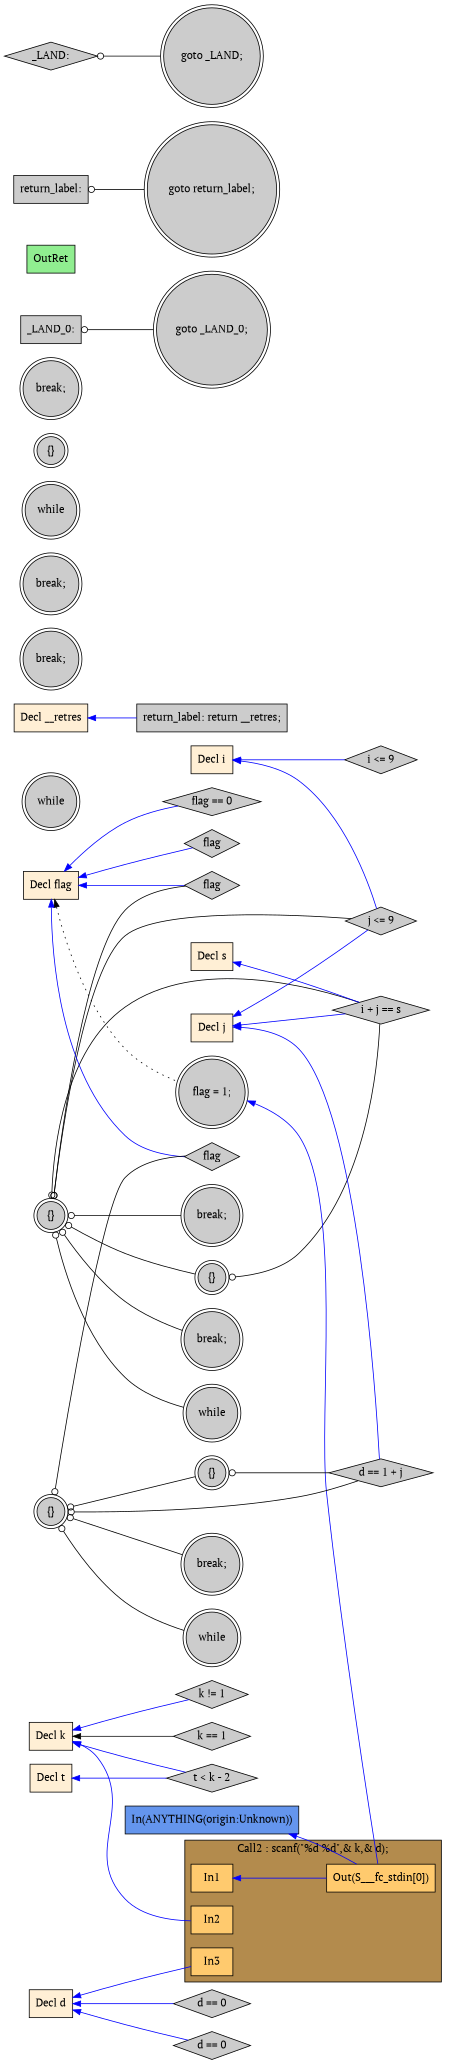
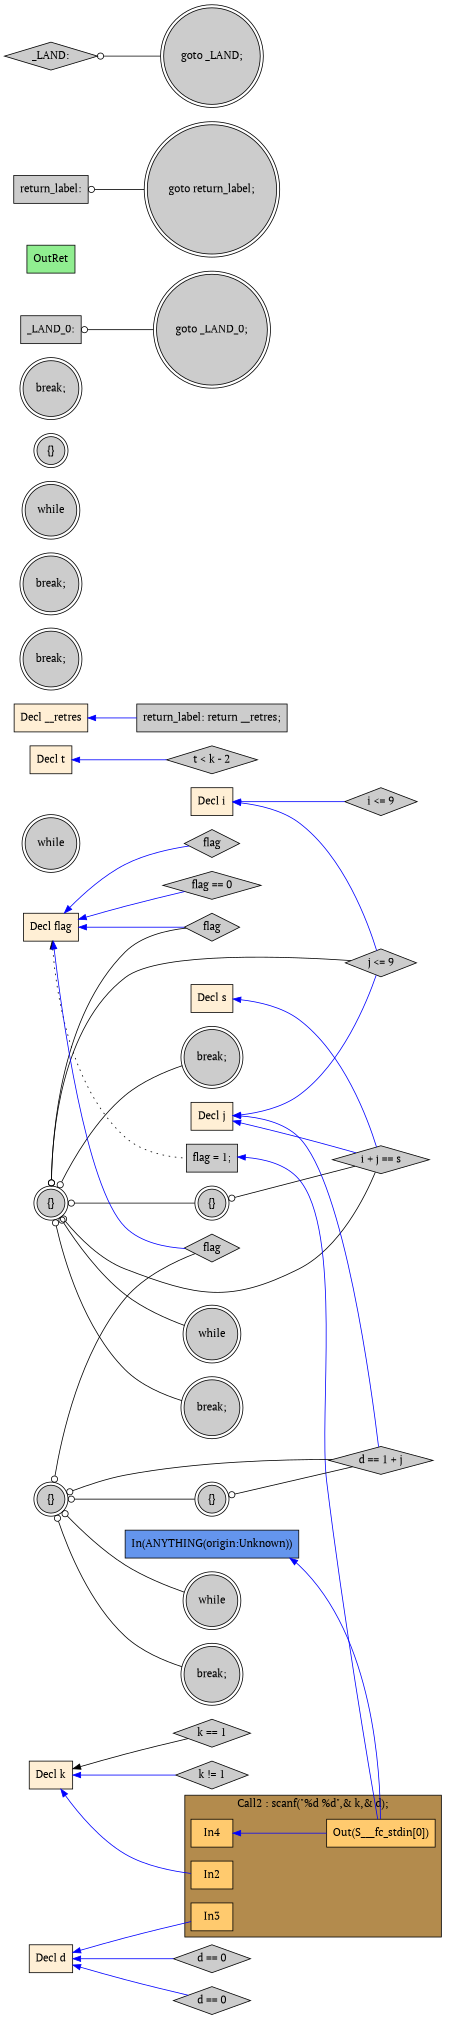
(212, 1092) -> (212, 1158)
(133, 1759) -> none
(212, 1878) -> (212, 1833)
